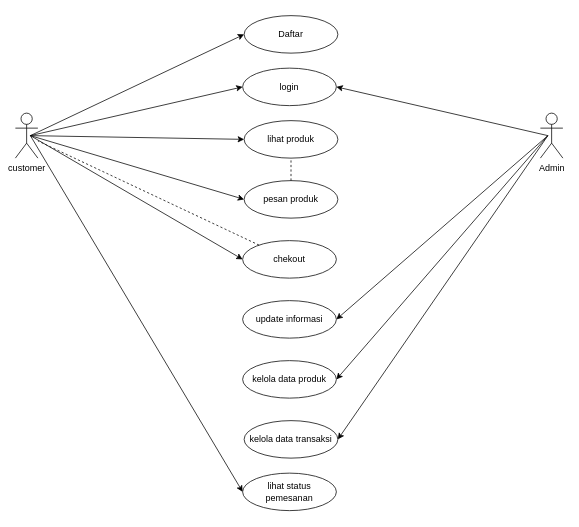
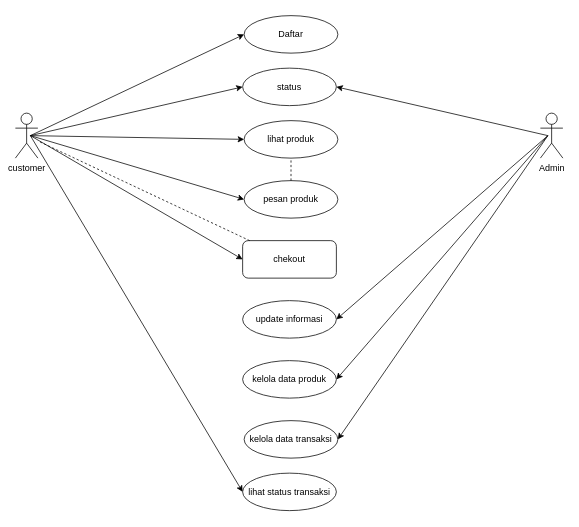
(290, 87) -> (290, 87)
(290, 259) -> (290, 259)
(290, 492) -> (290, 492)
